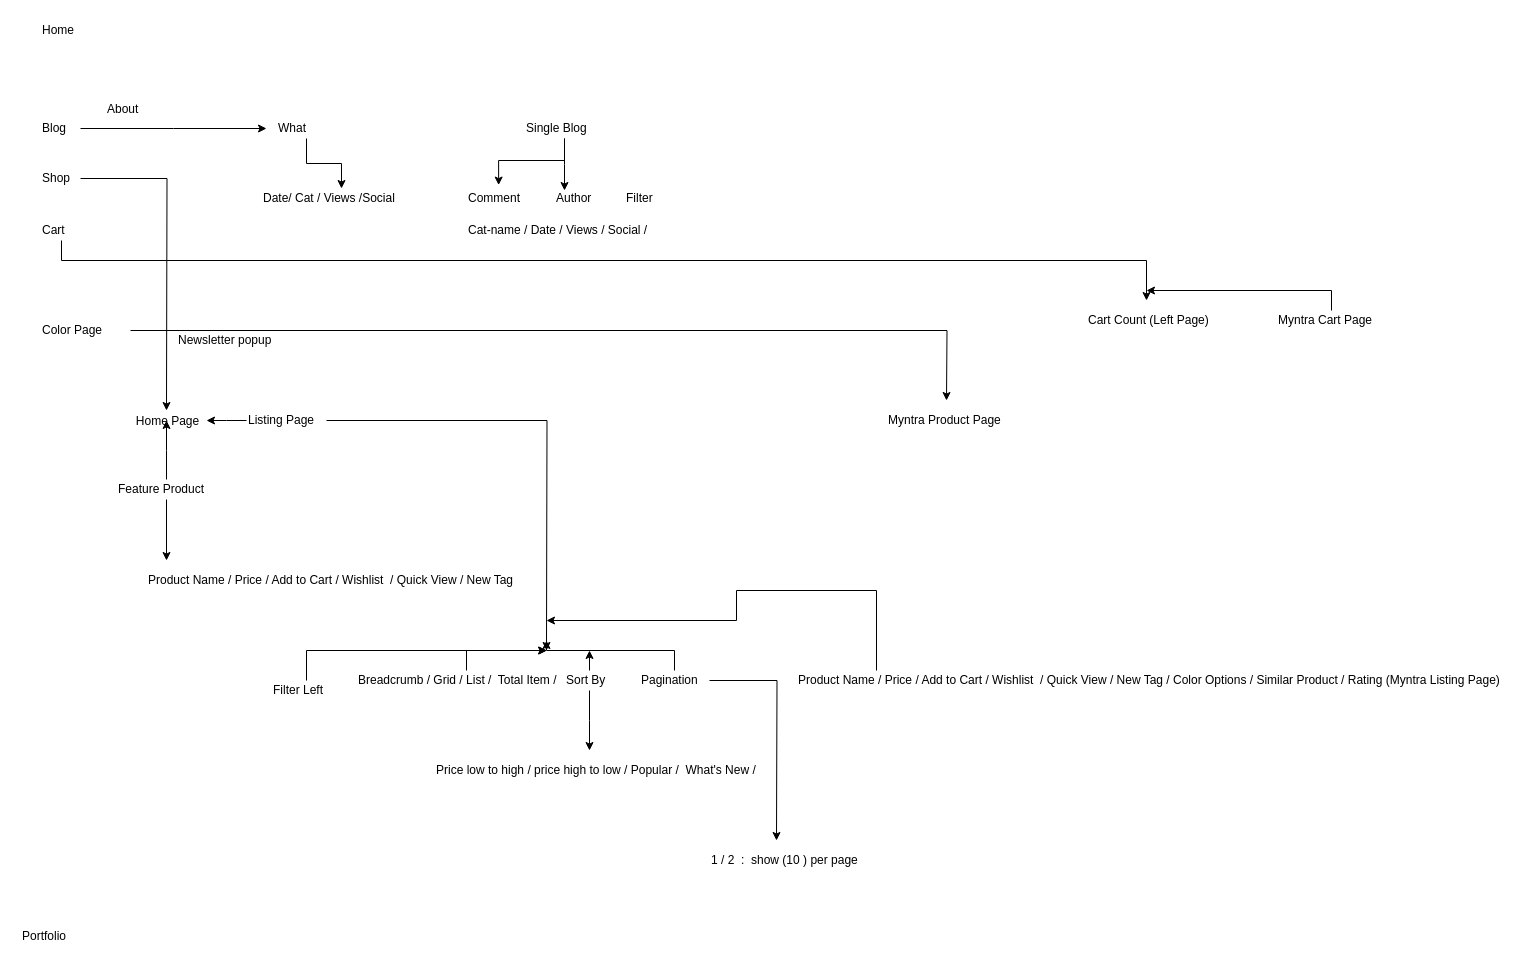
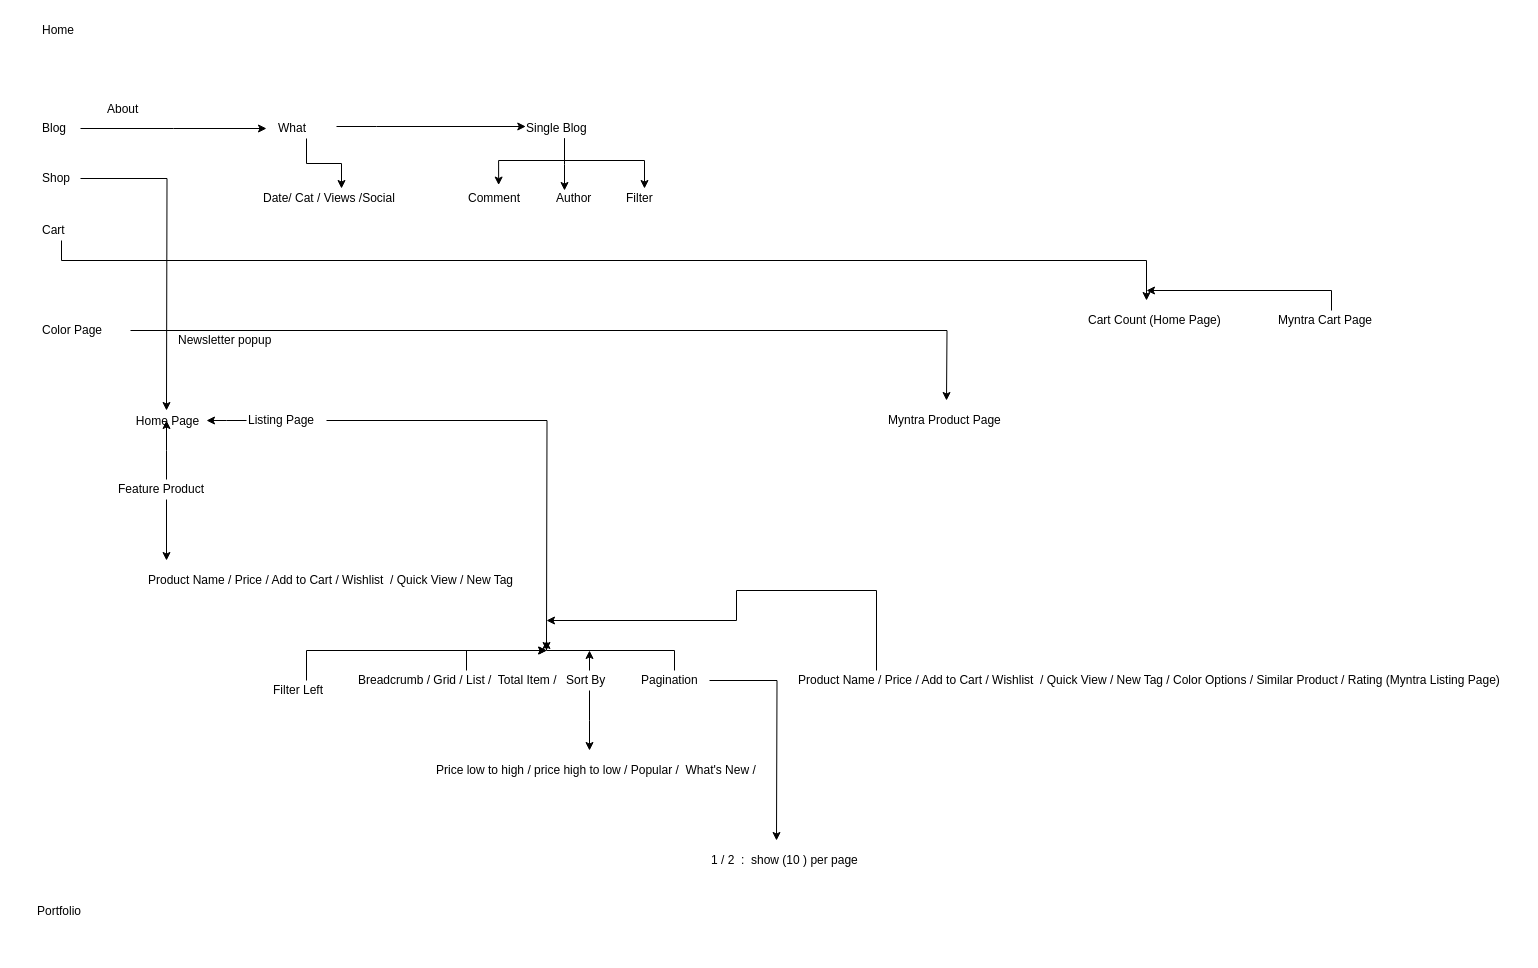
none -> (428, 127)
none -> (616, 161)
(567, 231) -> none
(1158, 321) -> (1158, 321)
(51, 937) -> (66, 912)
